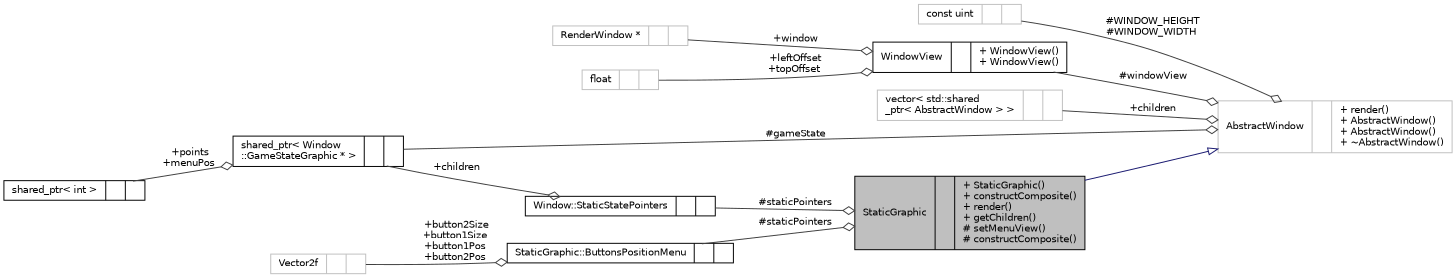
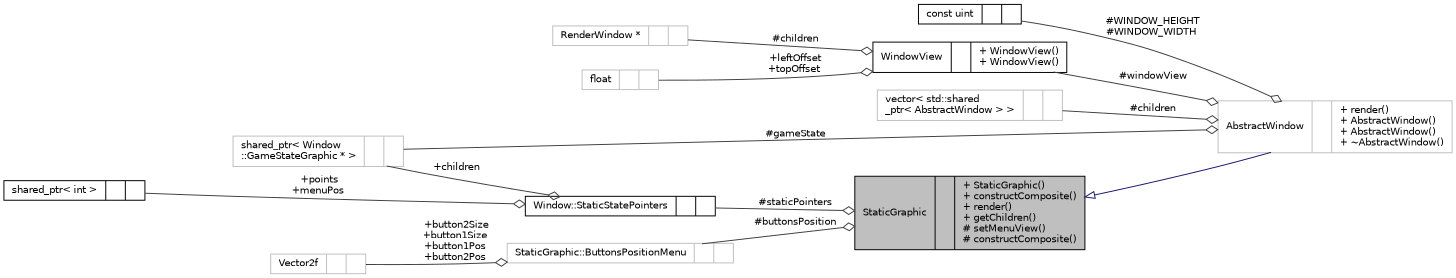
(970, 14) -> (970, 14)
(794, 39) -> (794, 39)
(1152, 109) -> (1152, 109)
(318, 151) -> (318, 151)
(1147, 166) -> (1183, 175)
(177, 174) -> (329, 199)
(794, 222) -> (794, 222)
(620, 253) -> (620, 253)
